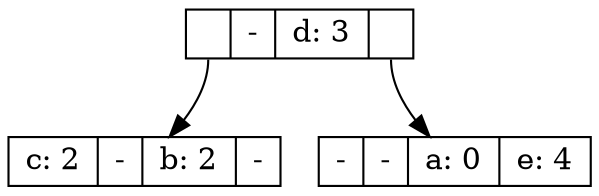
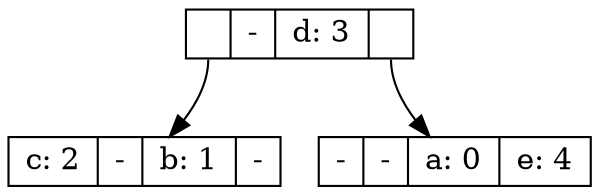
(189, 160) -> (189, 160)
